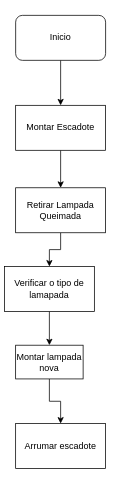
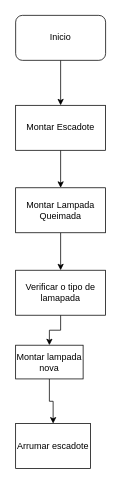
(60, 210) -> (60, 210)
(49, 289) -> (60, 293)
(60, 446) -> (53, 446)
